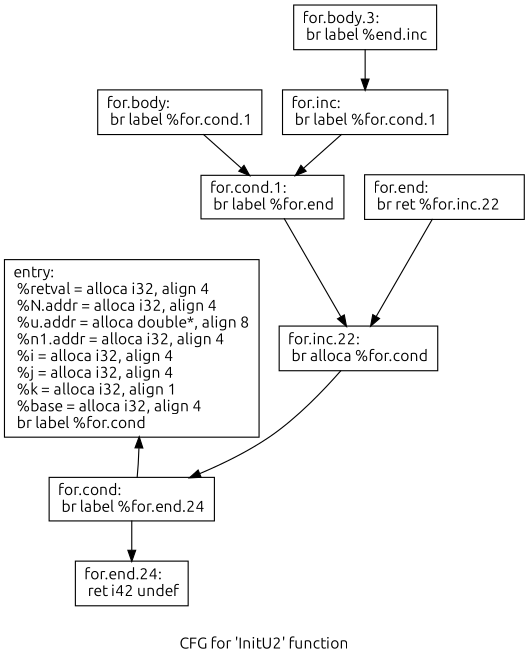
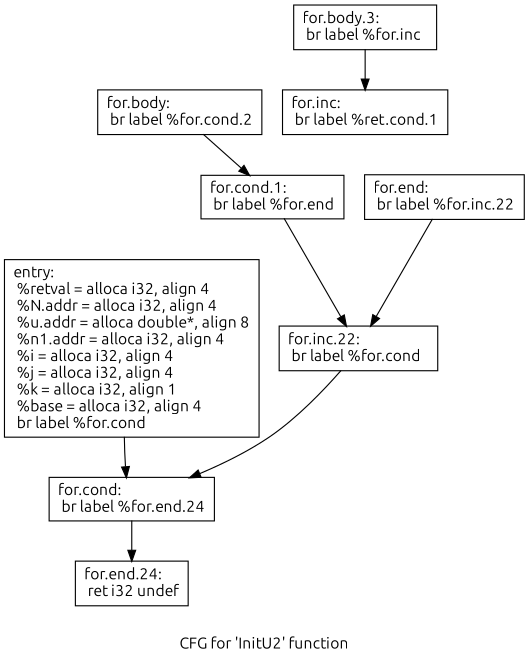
(365, 35) -> (362, 35)
(180, 120) -> (180, 120)
(365, 120) -> (365, 120)
(323, 151) -> none
(437, 205) -> (444, 205)
(358, 356) -> (355, 356)
(138, 463) -> (125, 452)
(132, 591) -> (132, 591)
